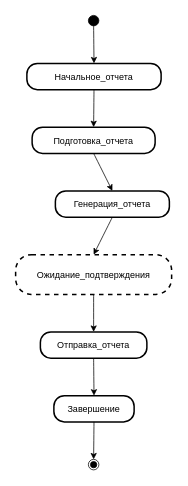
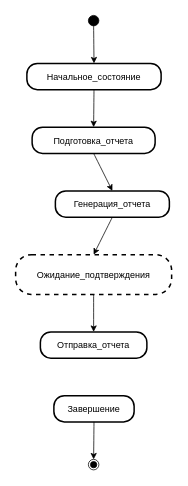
(93, 77) -> (93, 77)
(94, 374) -> none
